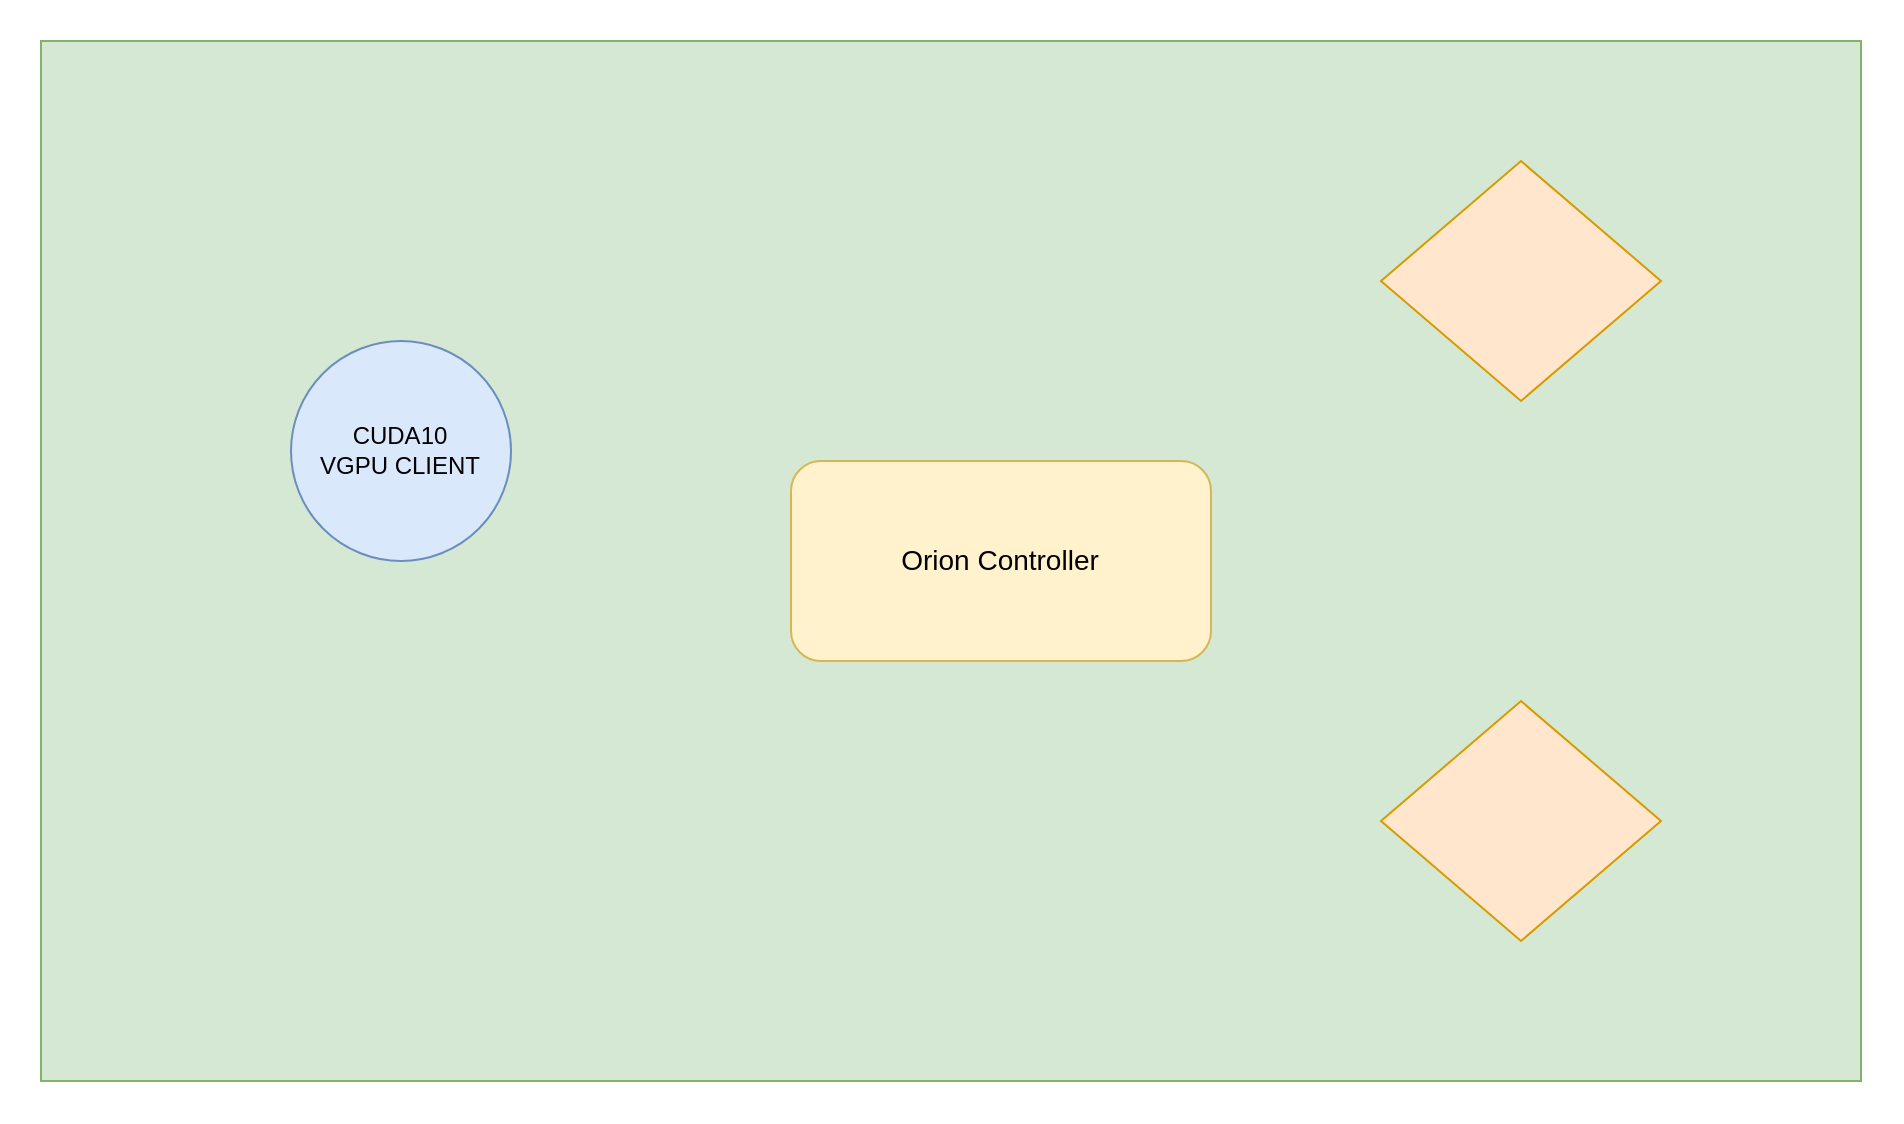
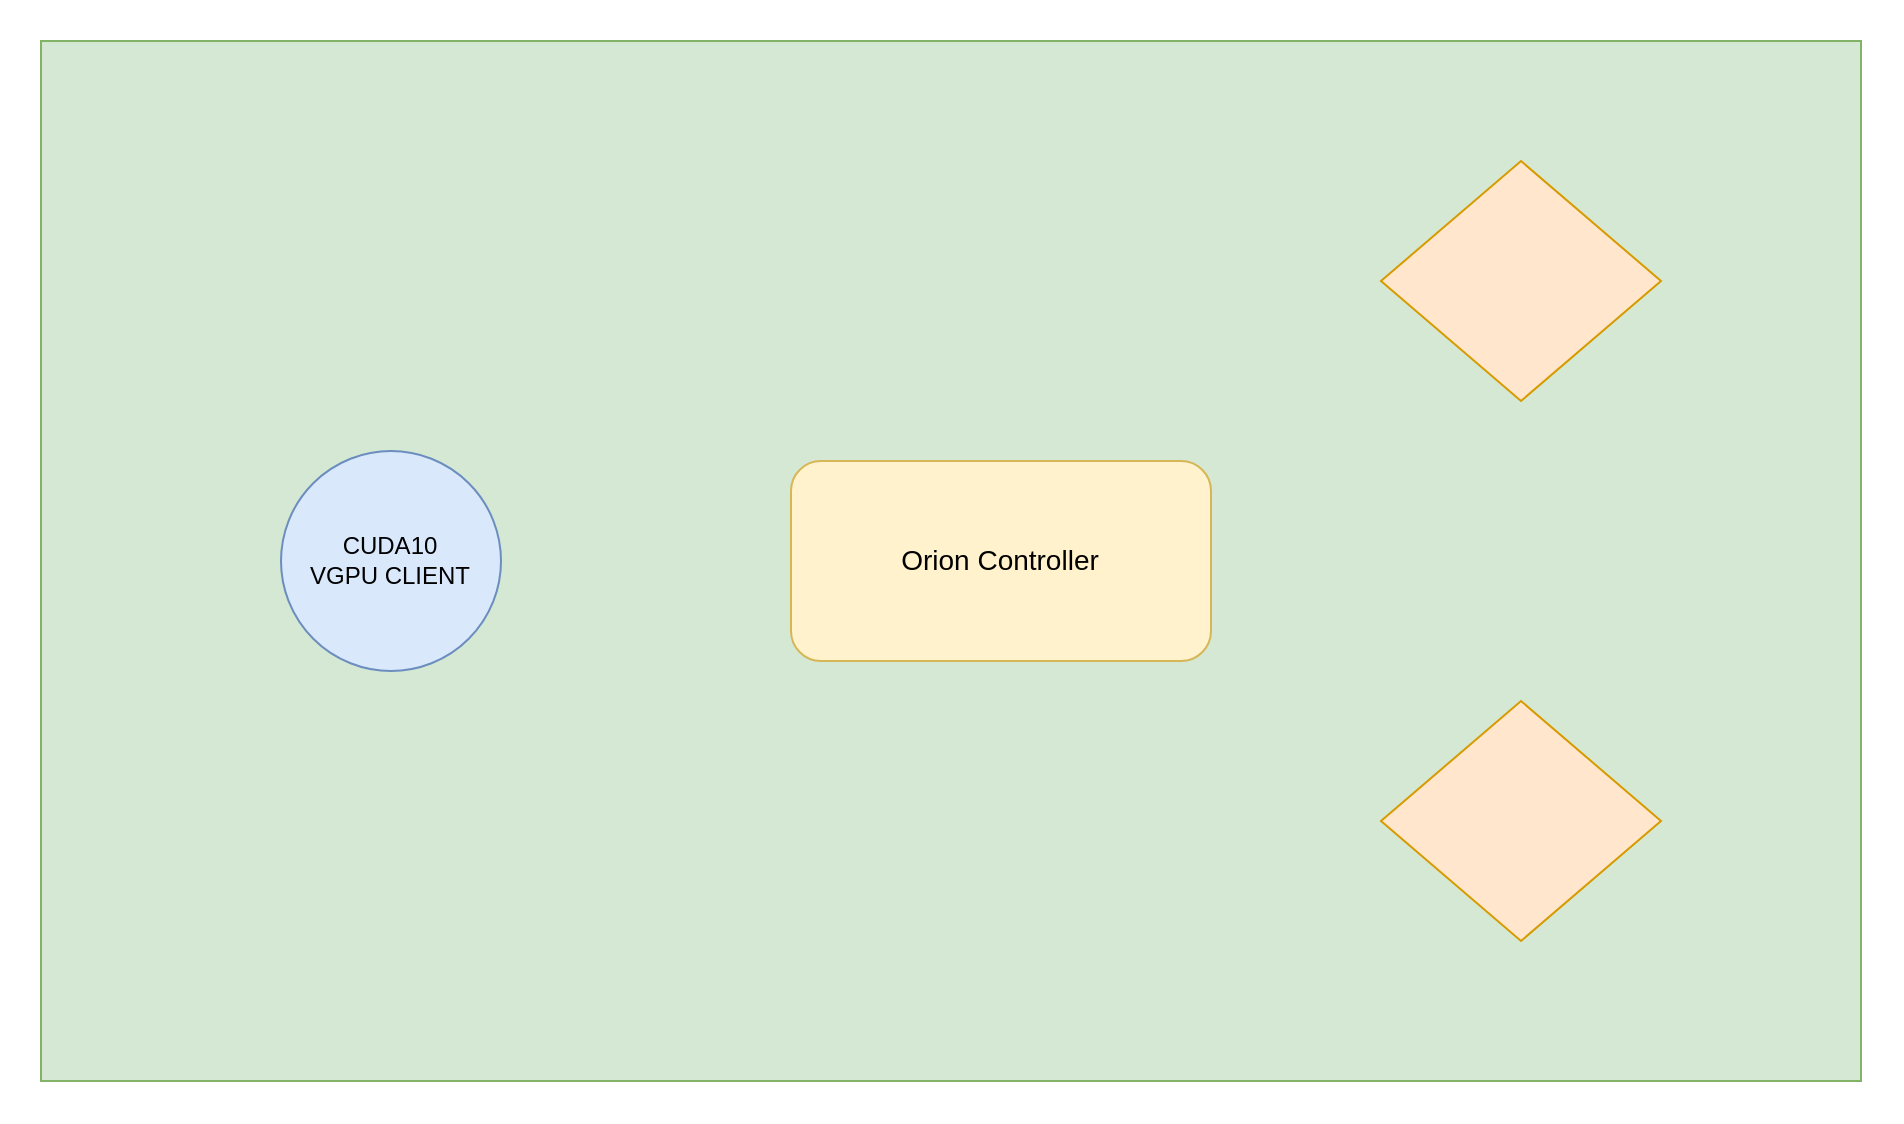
(401, 451) -> (391, 561)
